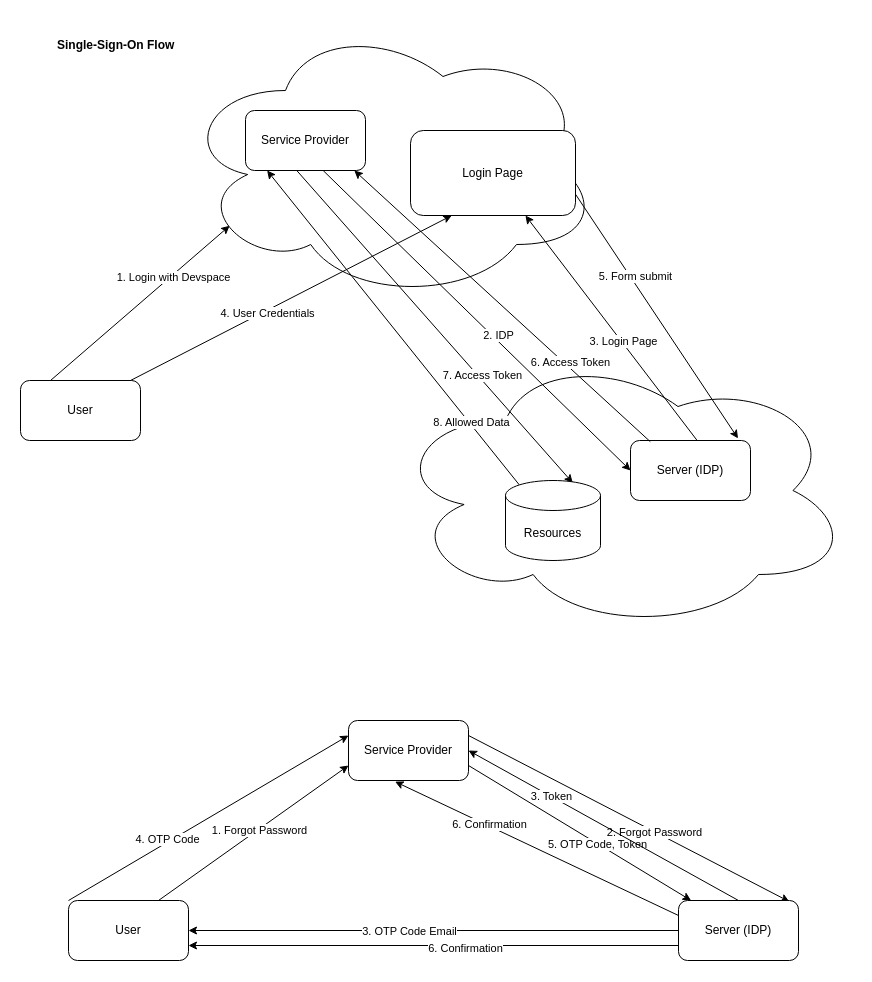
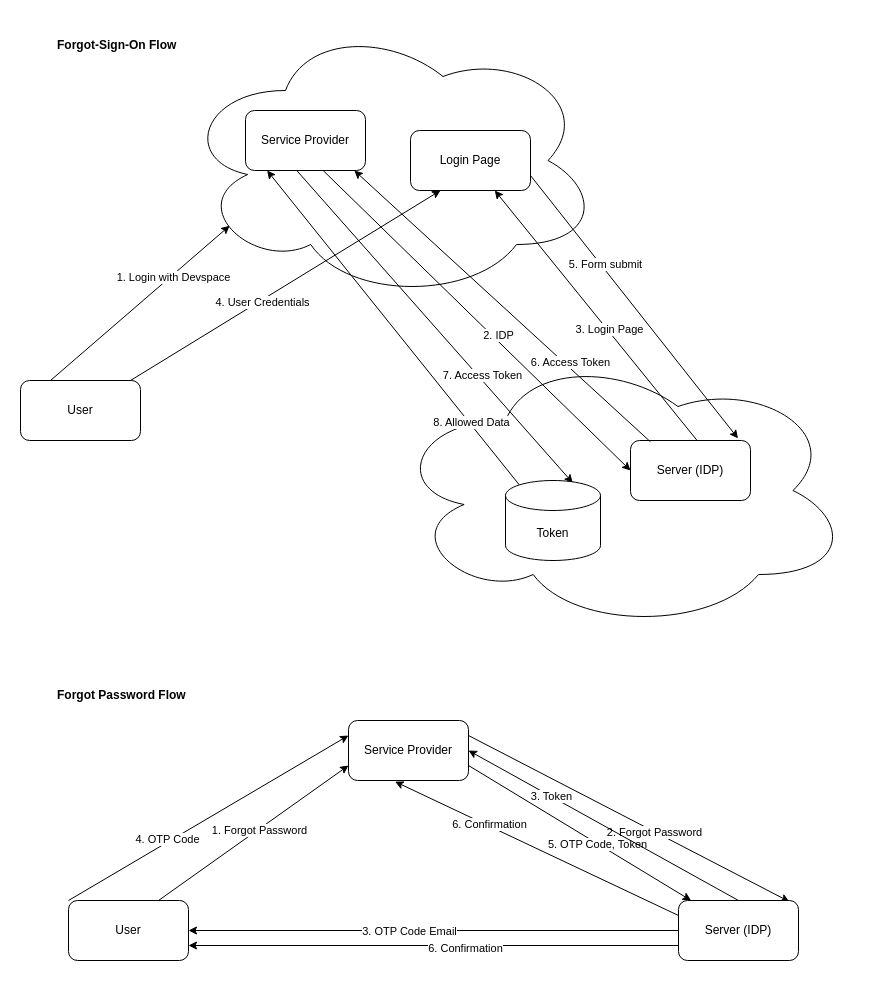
(114, 46) -> (117, 46)
(493, 173) -> (471, 161)
(553, 534) -> (553, 534)
none -> (122, 696)
